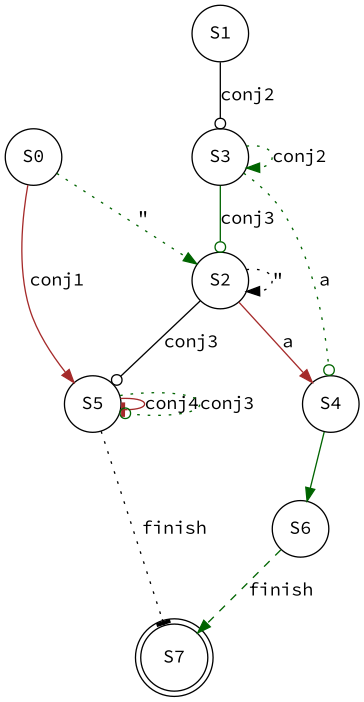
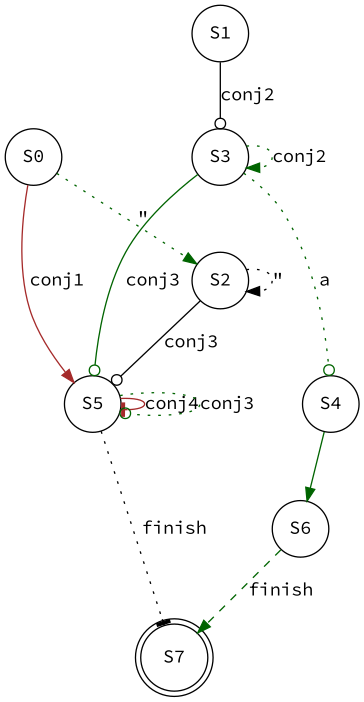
(220, 214) -> (123, 257)
(271, 337) -> none
